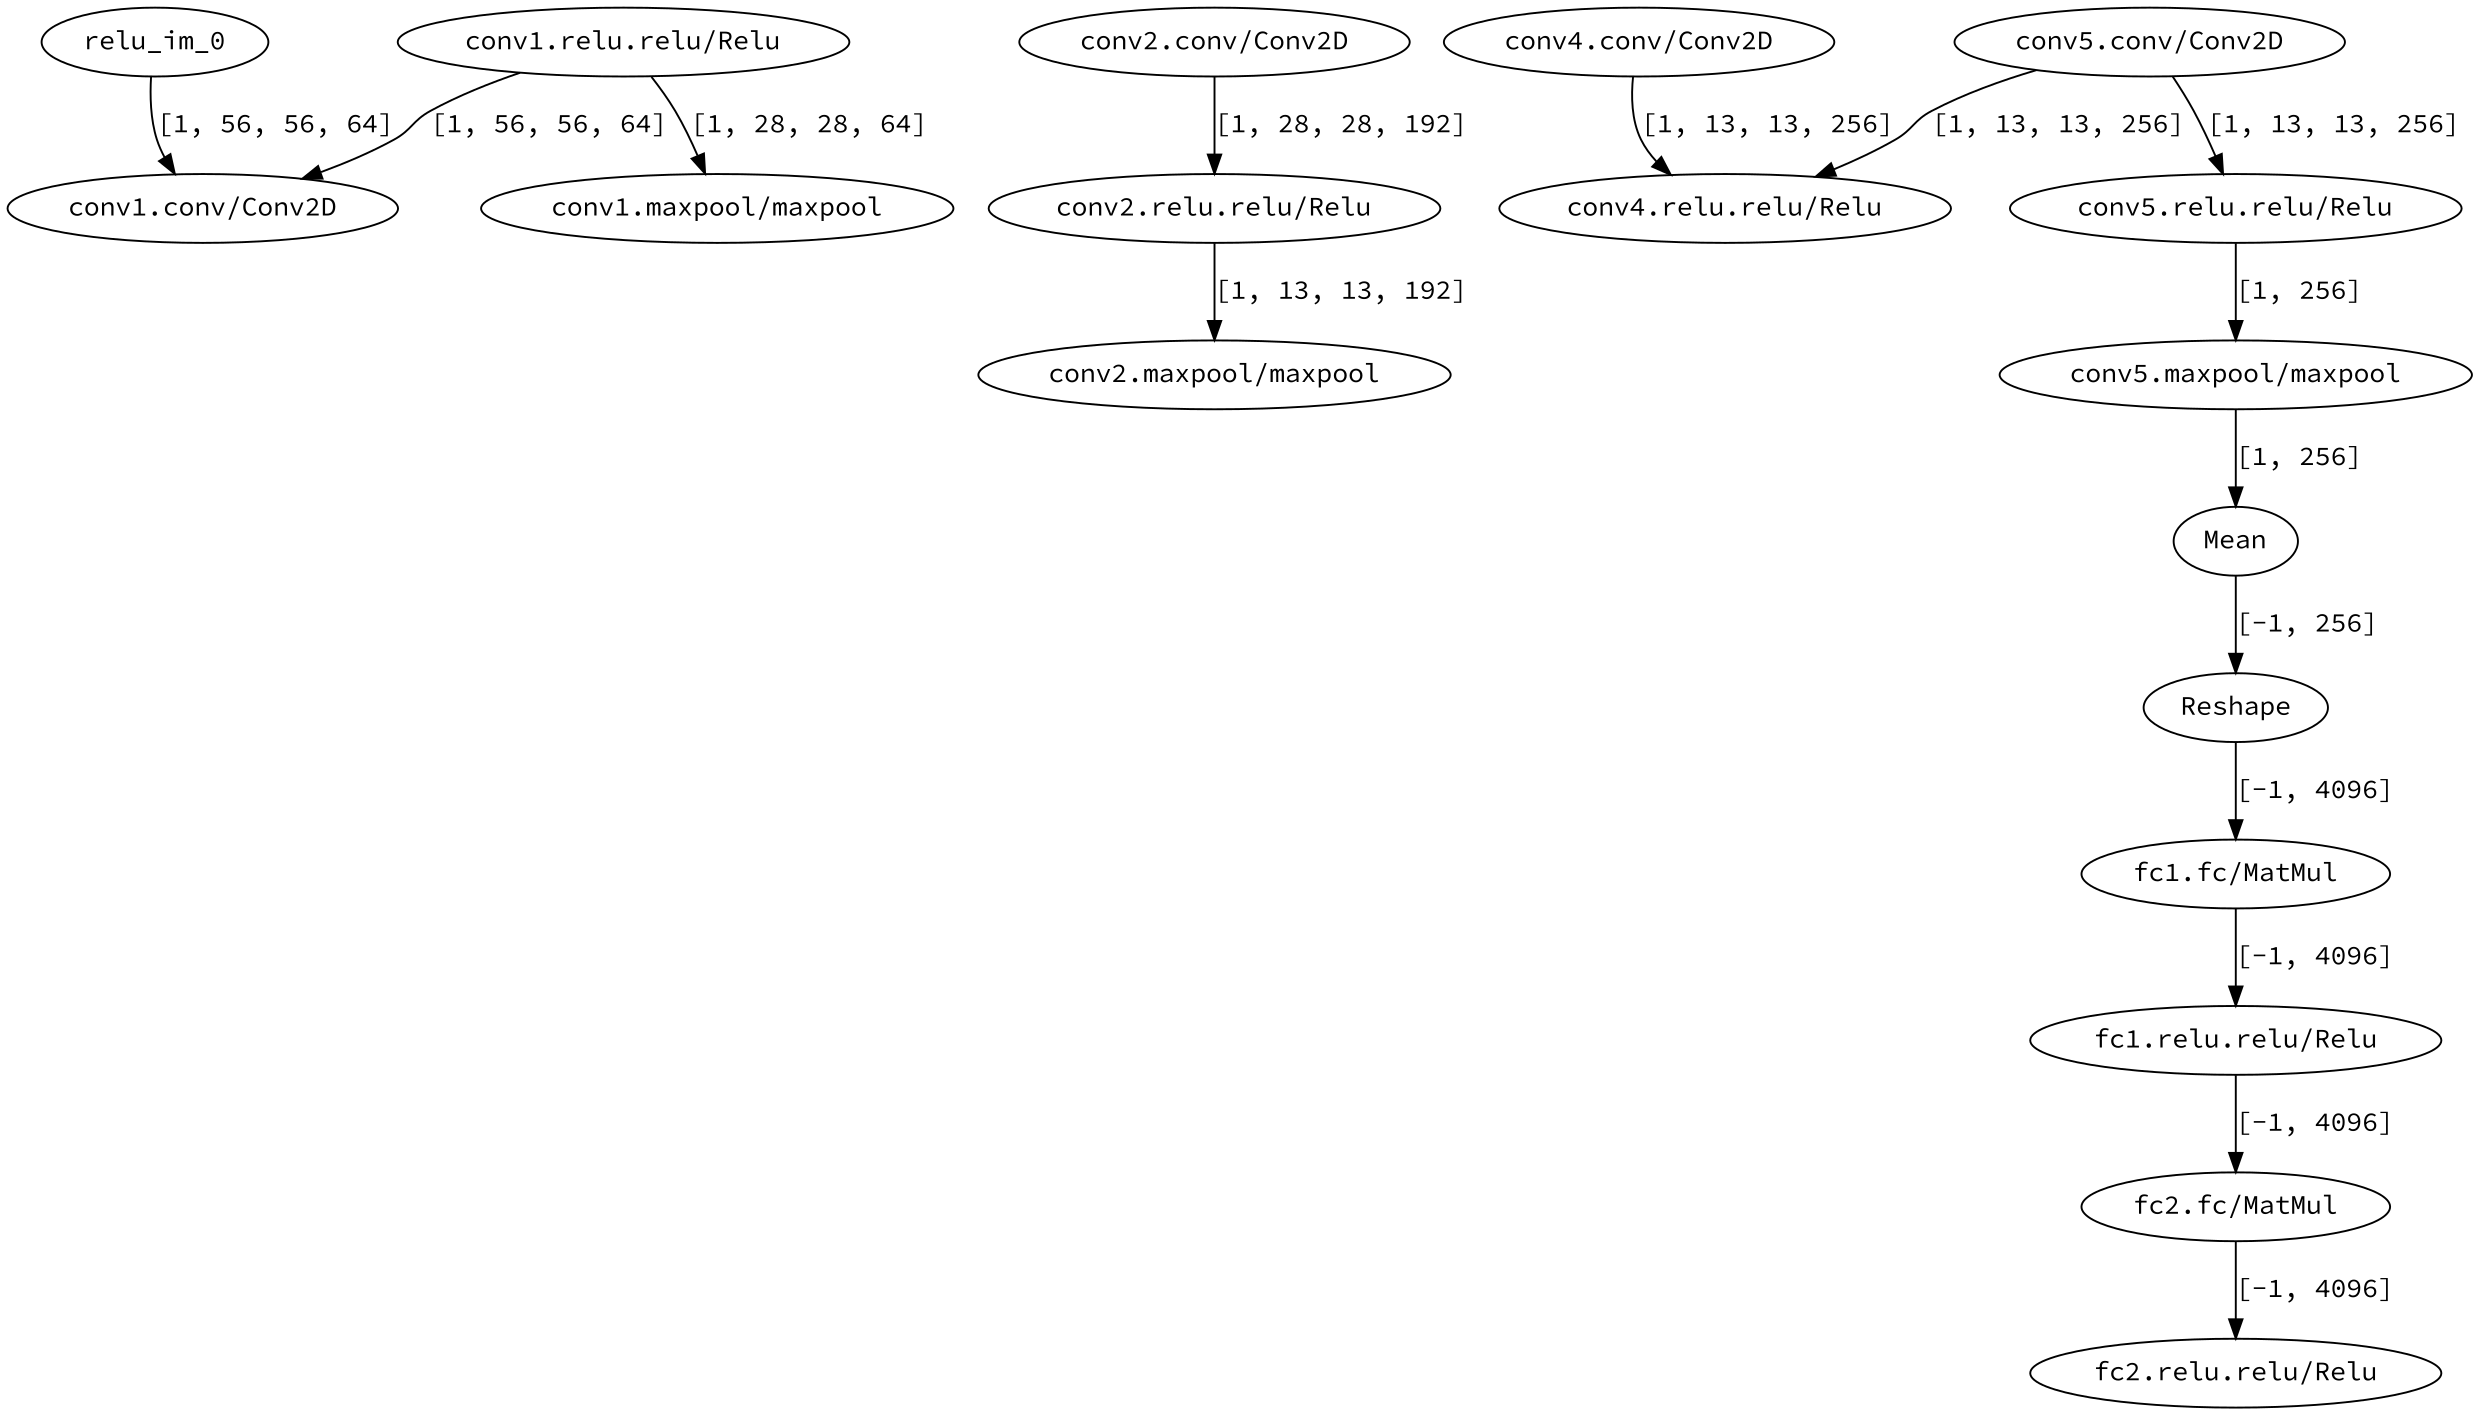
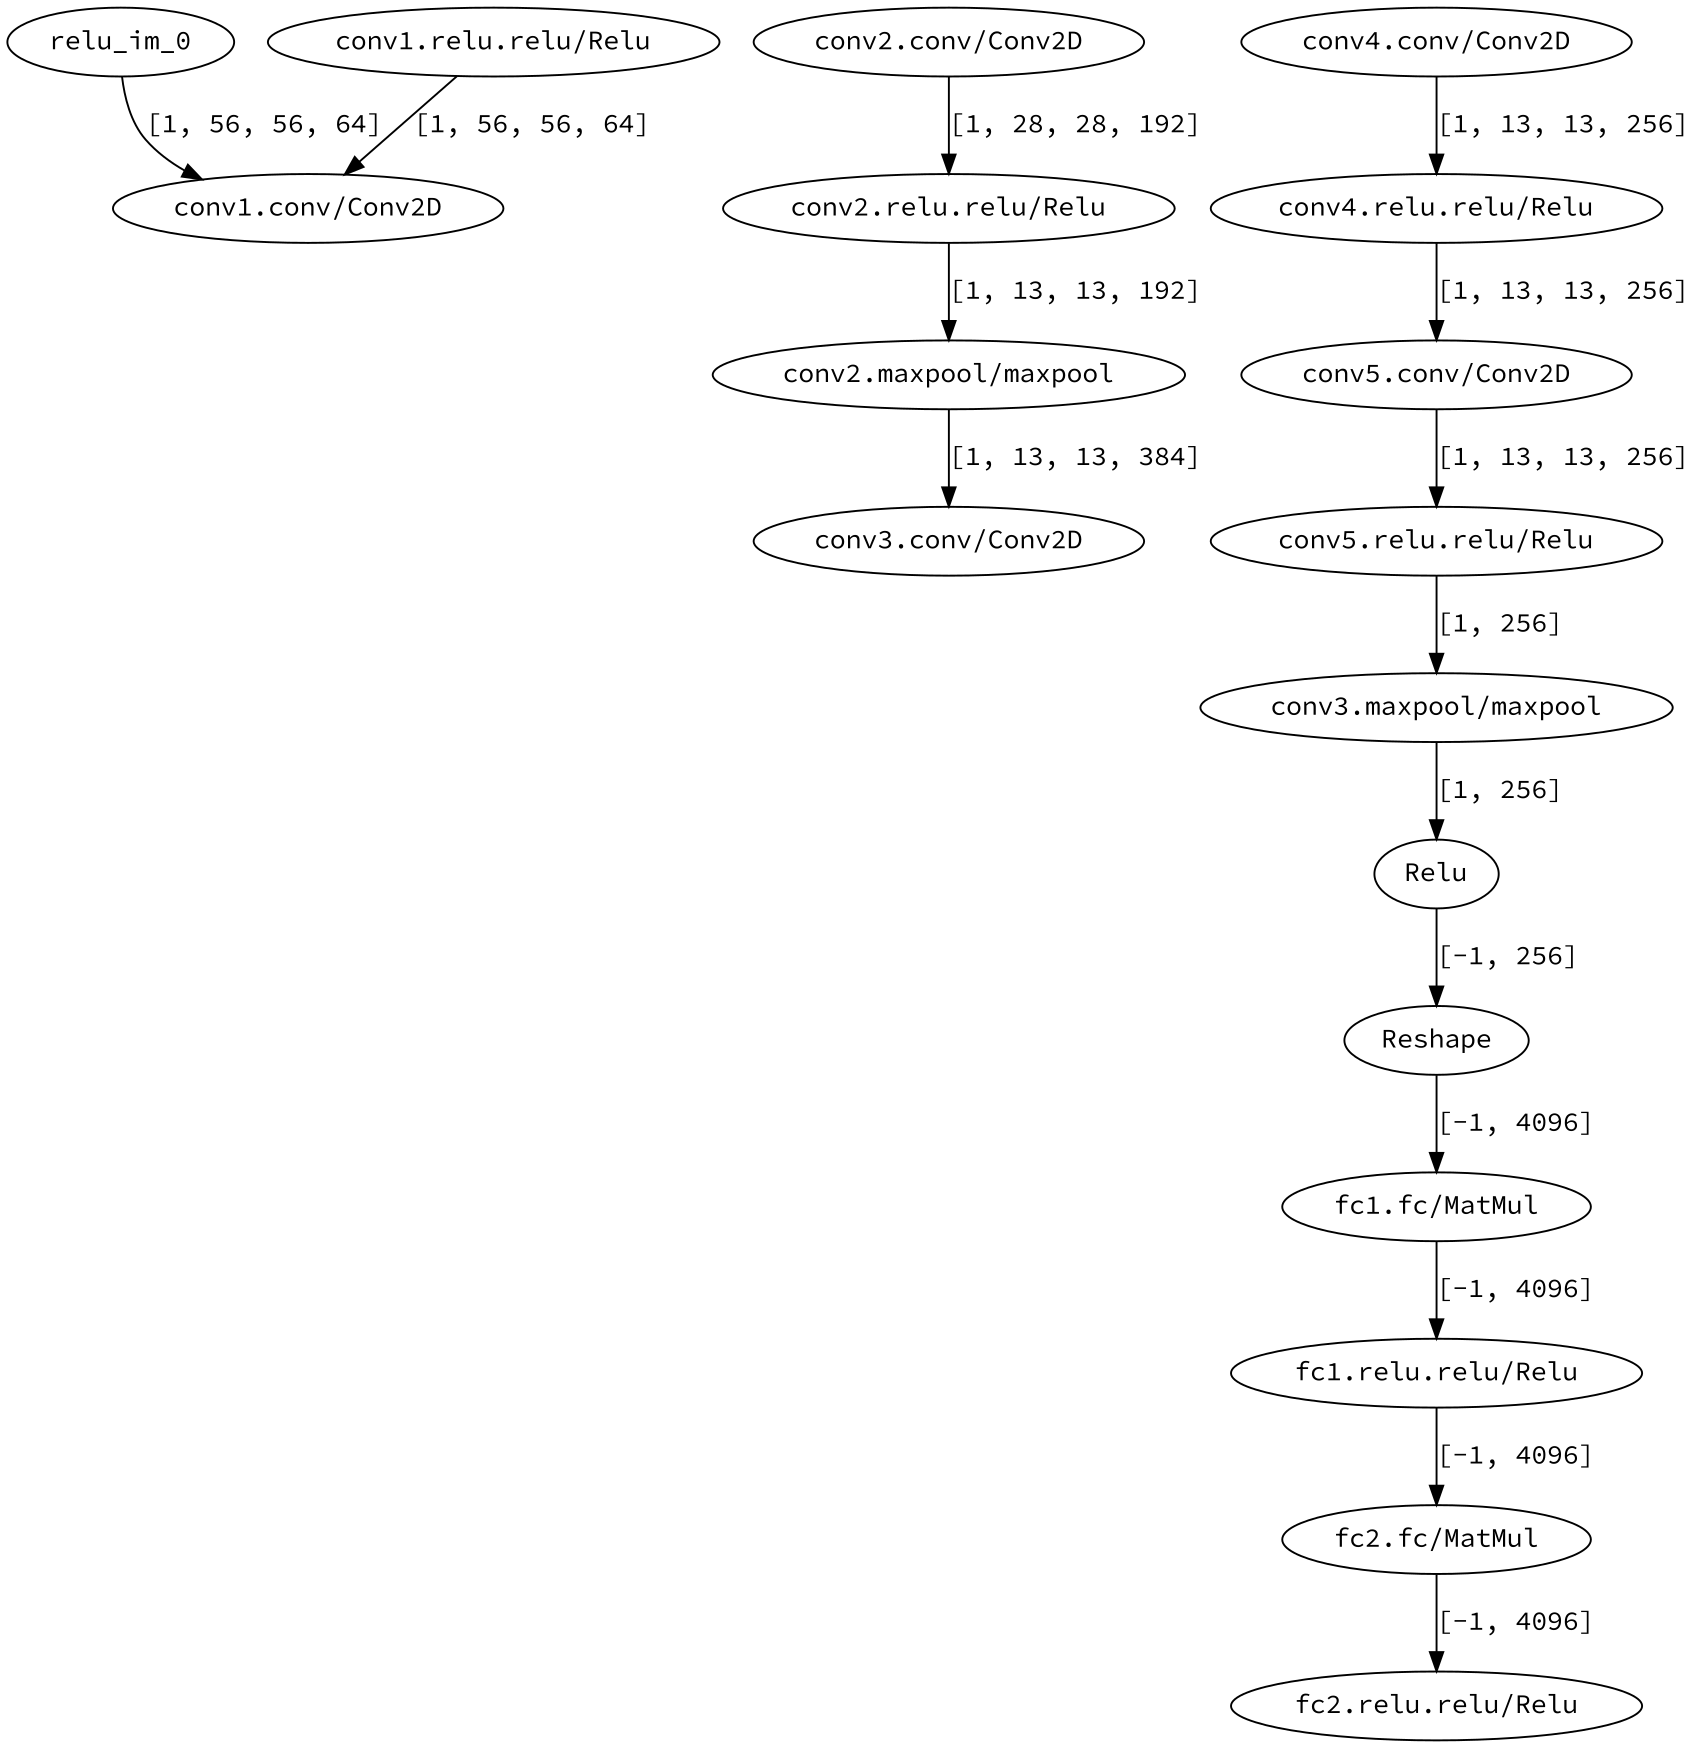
(1931, 111) -> (1437, 282)
(717, 208) -> none
(2236, 375) -> (1437, 708)
none -> (949, 541)
(2236, 541) -> (1437, 874)
